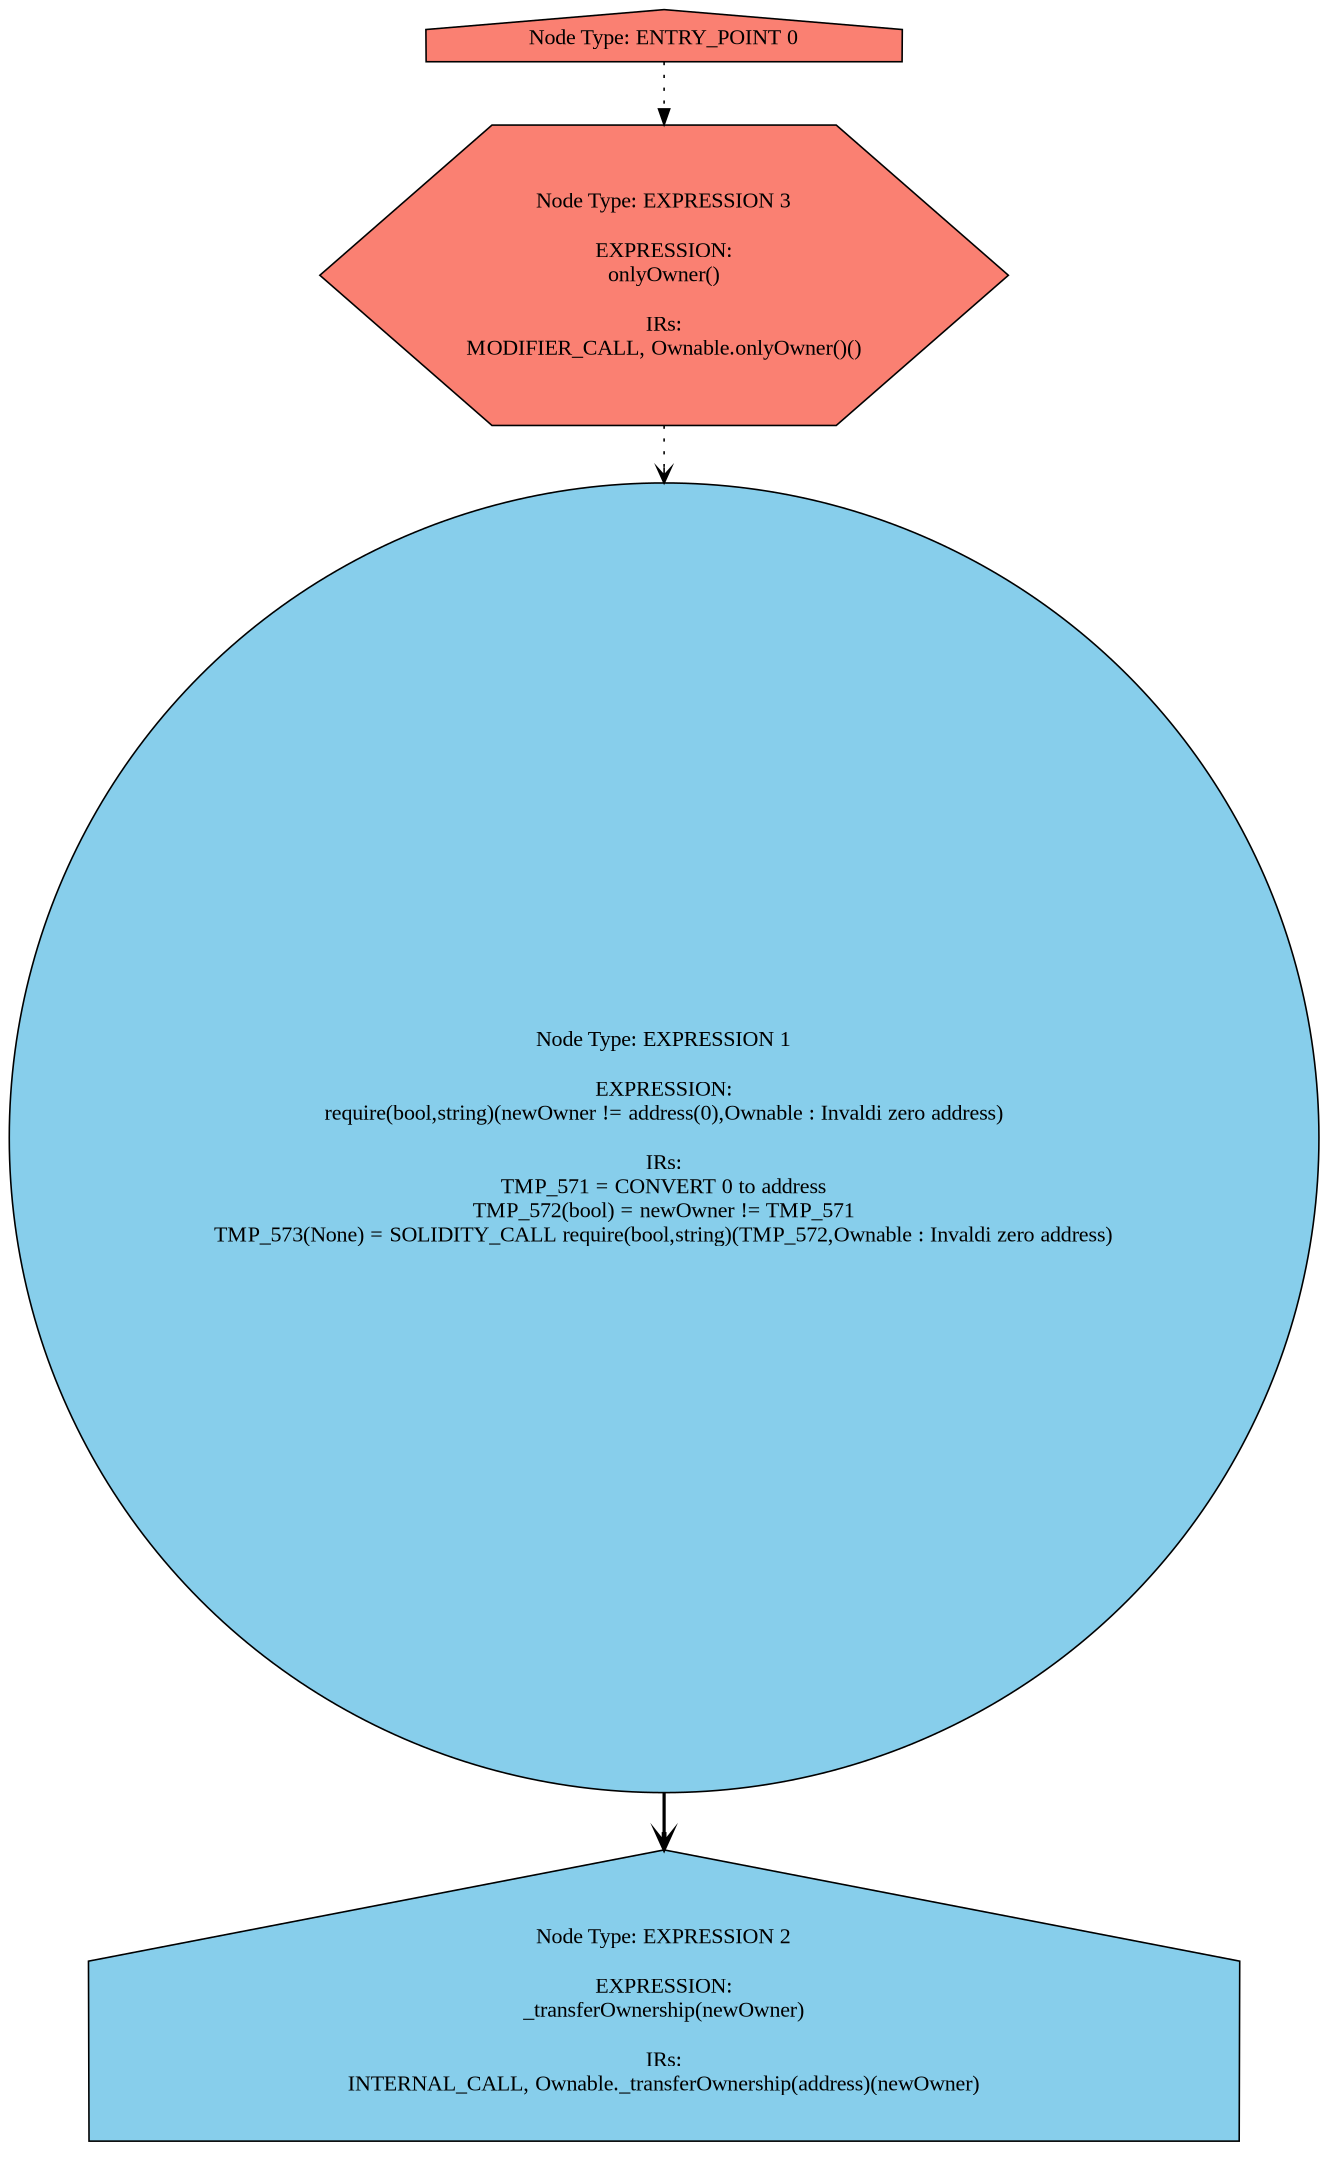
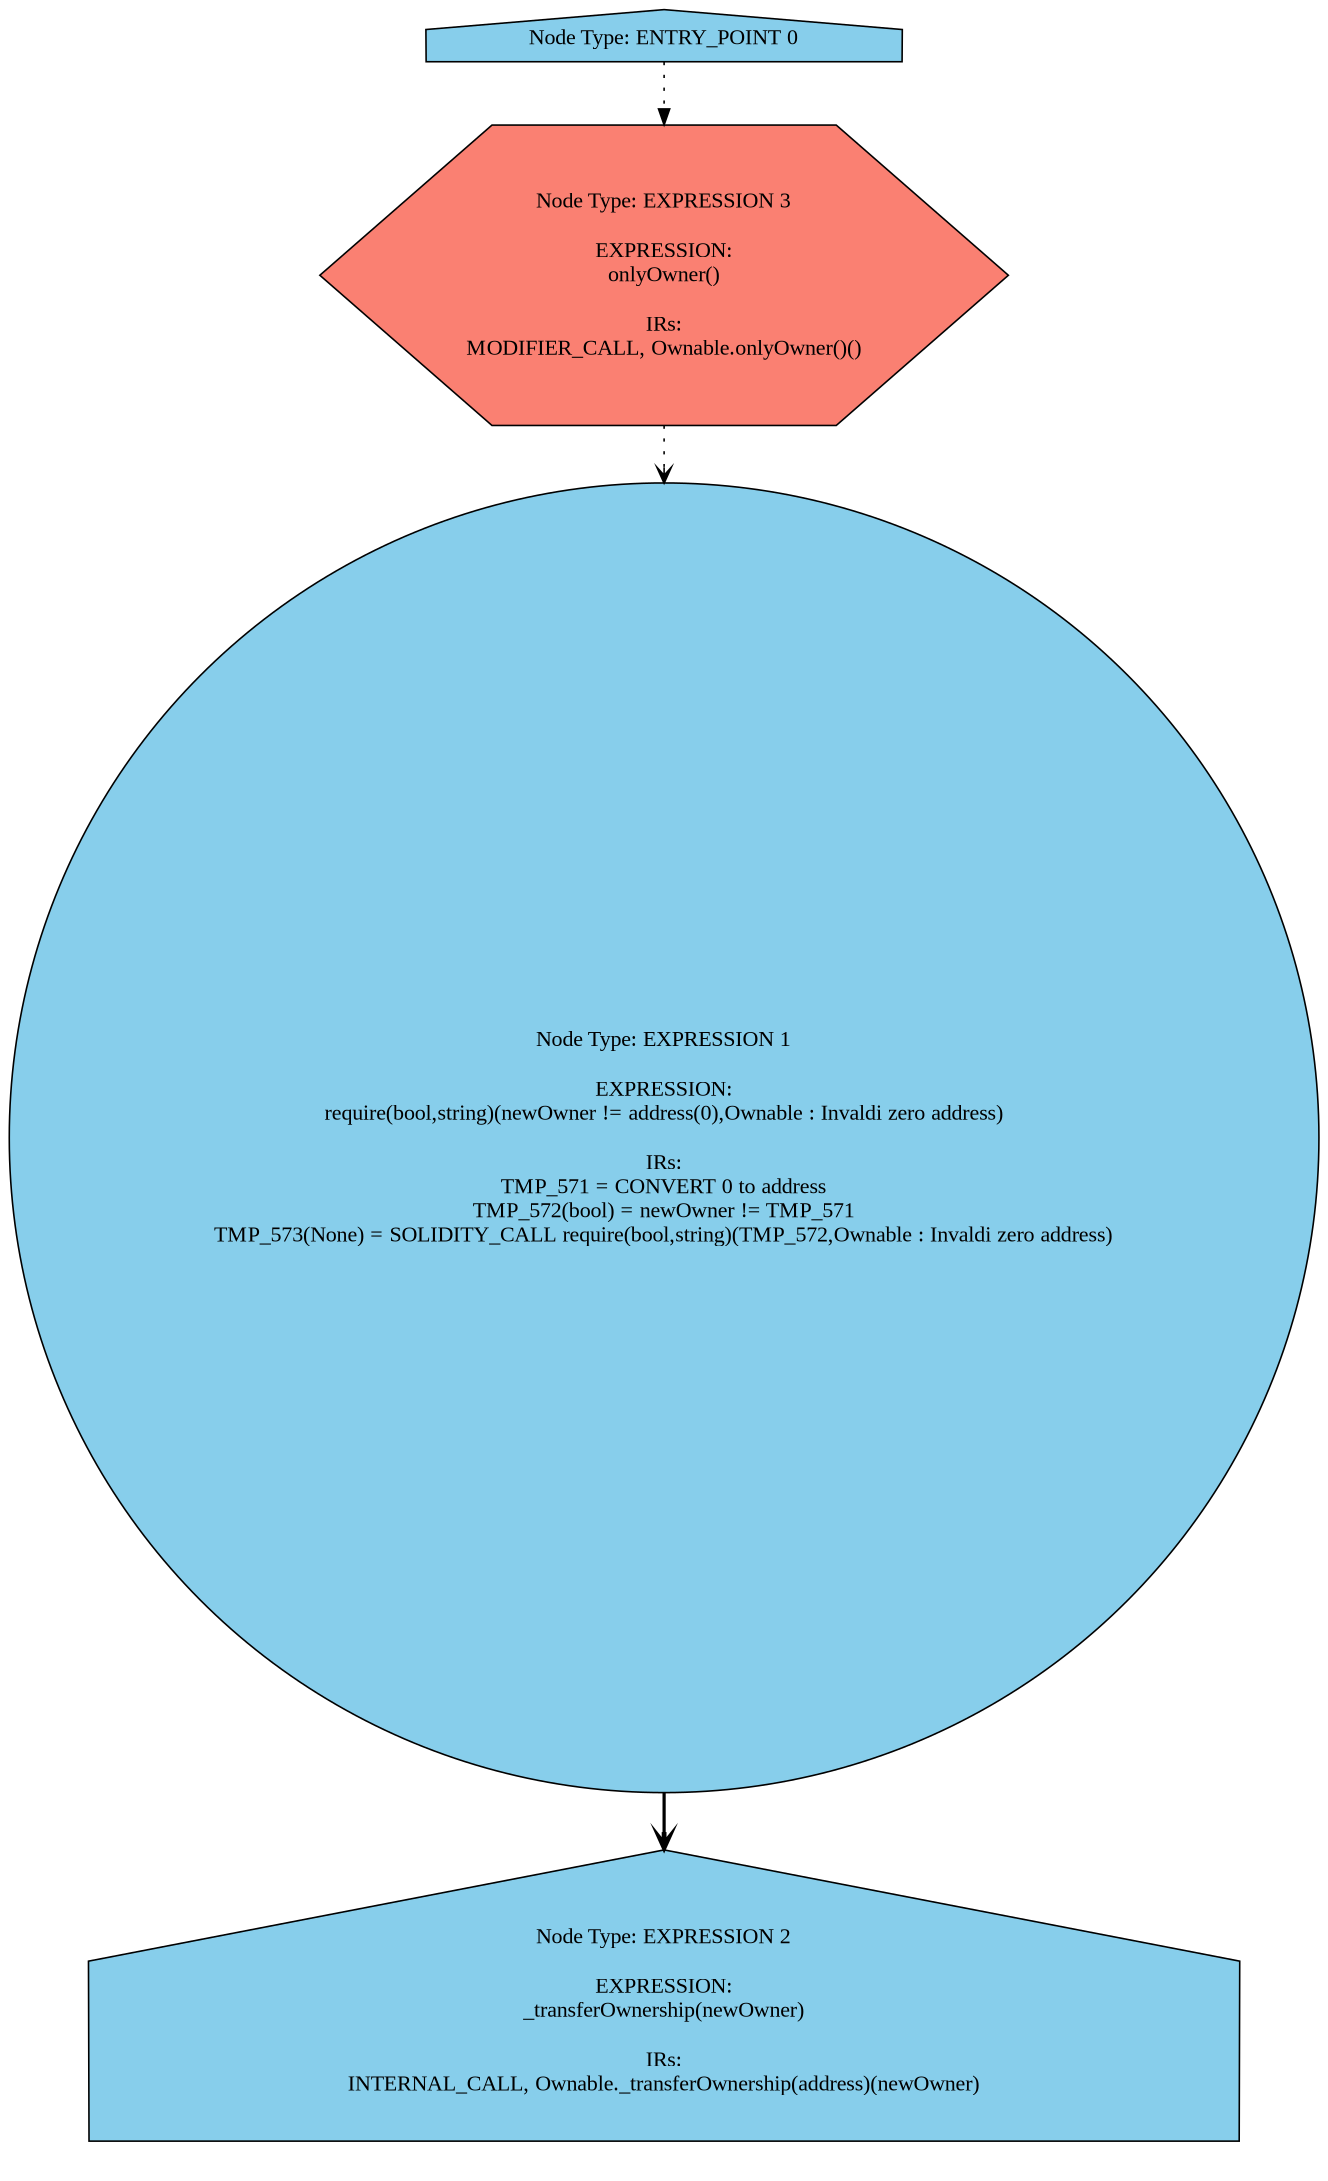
(664, 38) -> (664, 38)
